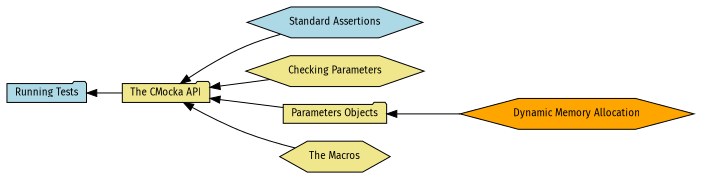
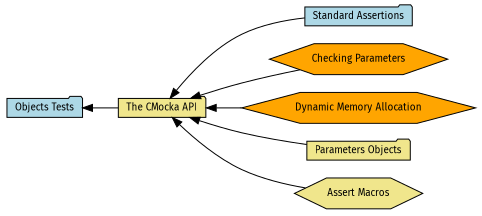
(335, 22) -> (359, 16)
(335, 71) -> (359, 59)
(47, 93) -> (45, 108)
(428, 114) -> (229, 108)
(335, 157) -> (359, 193)
